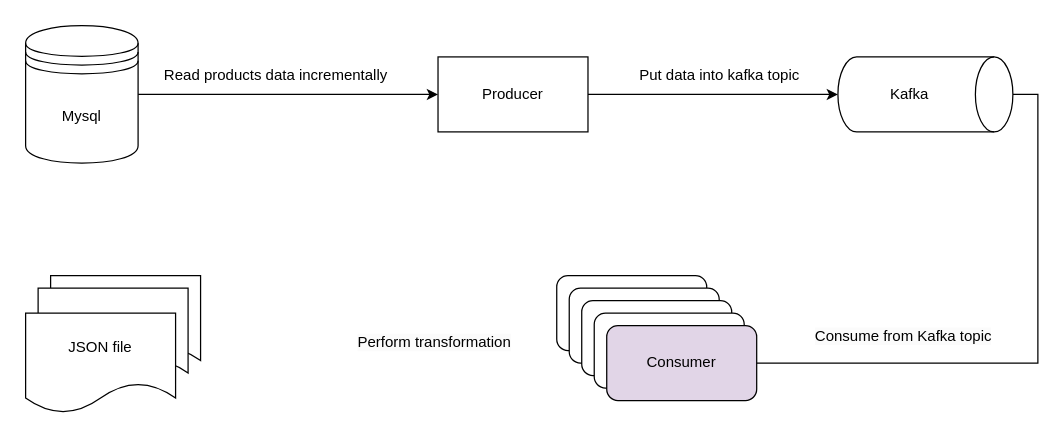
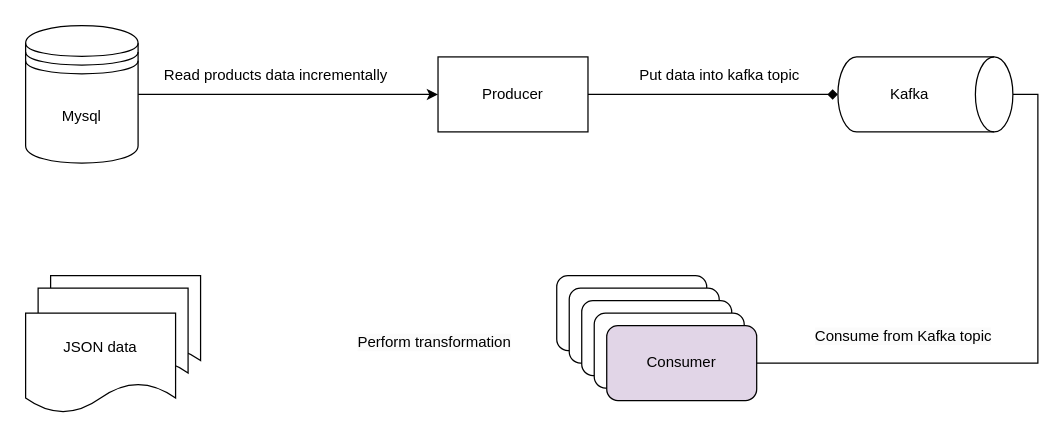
(828, 94) -> (827, 94)
(101, 348) -> (101, 348)
